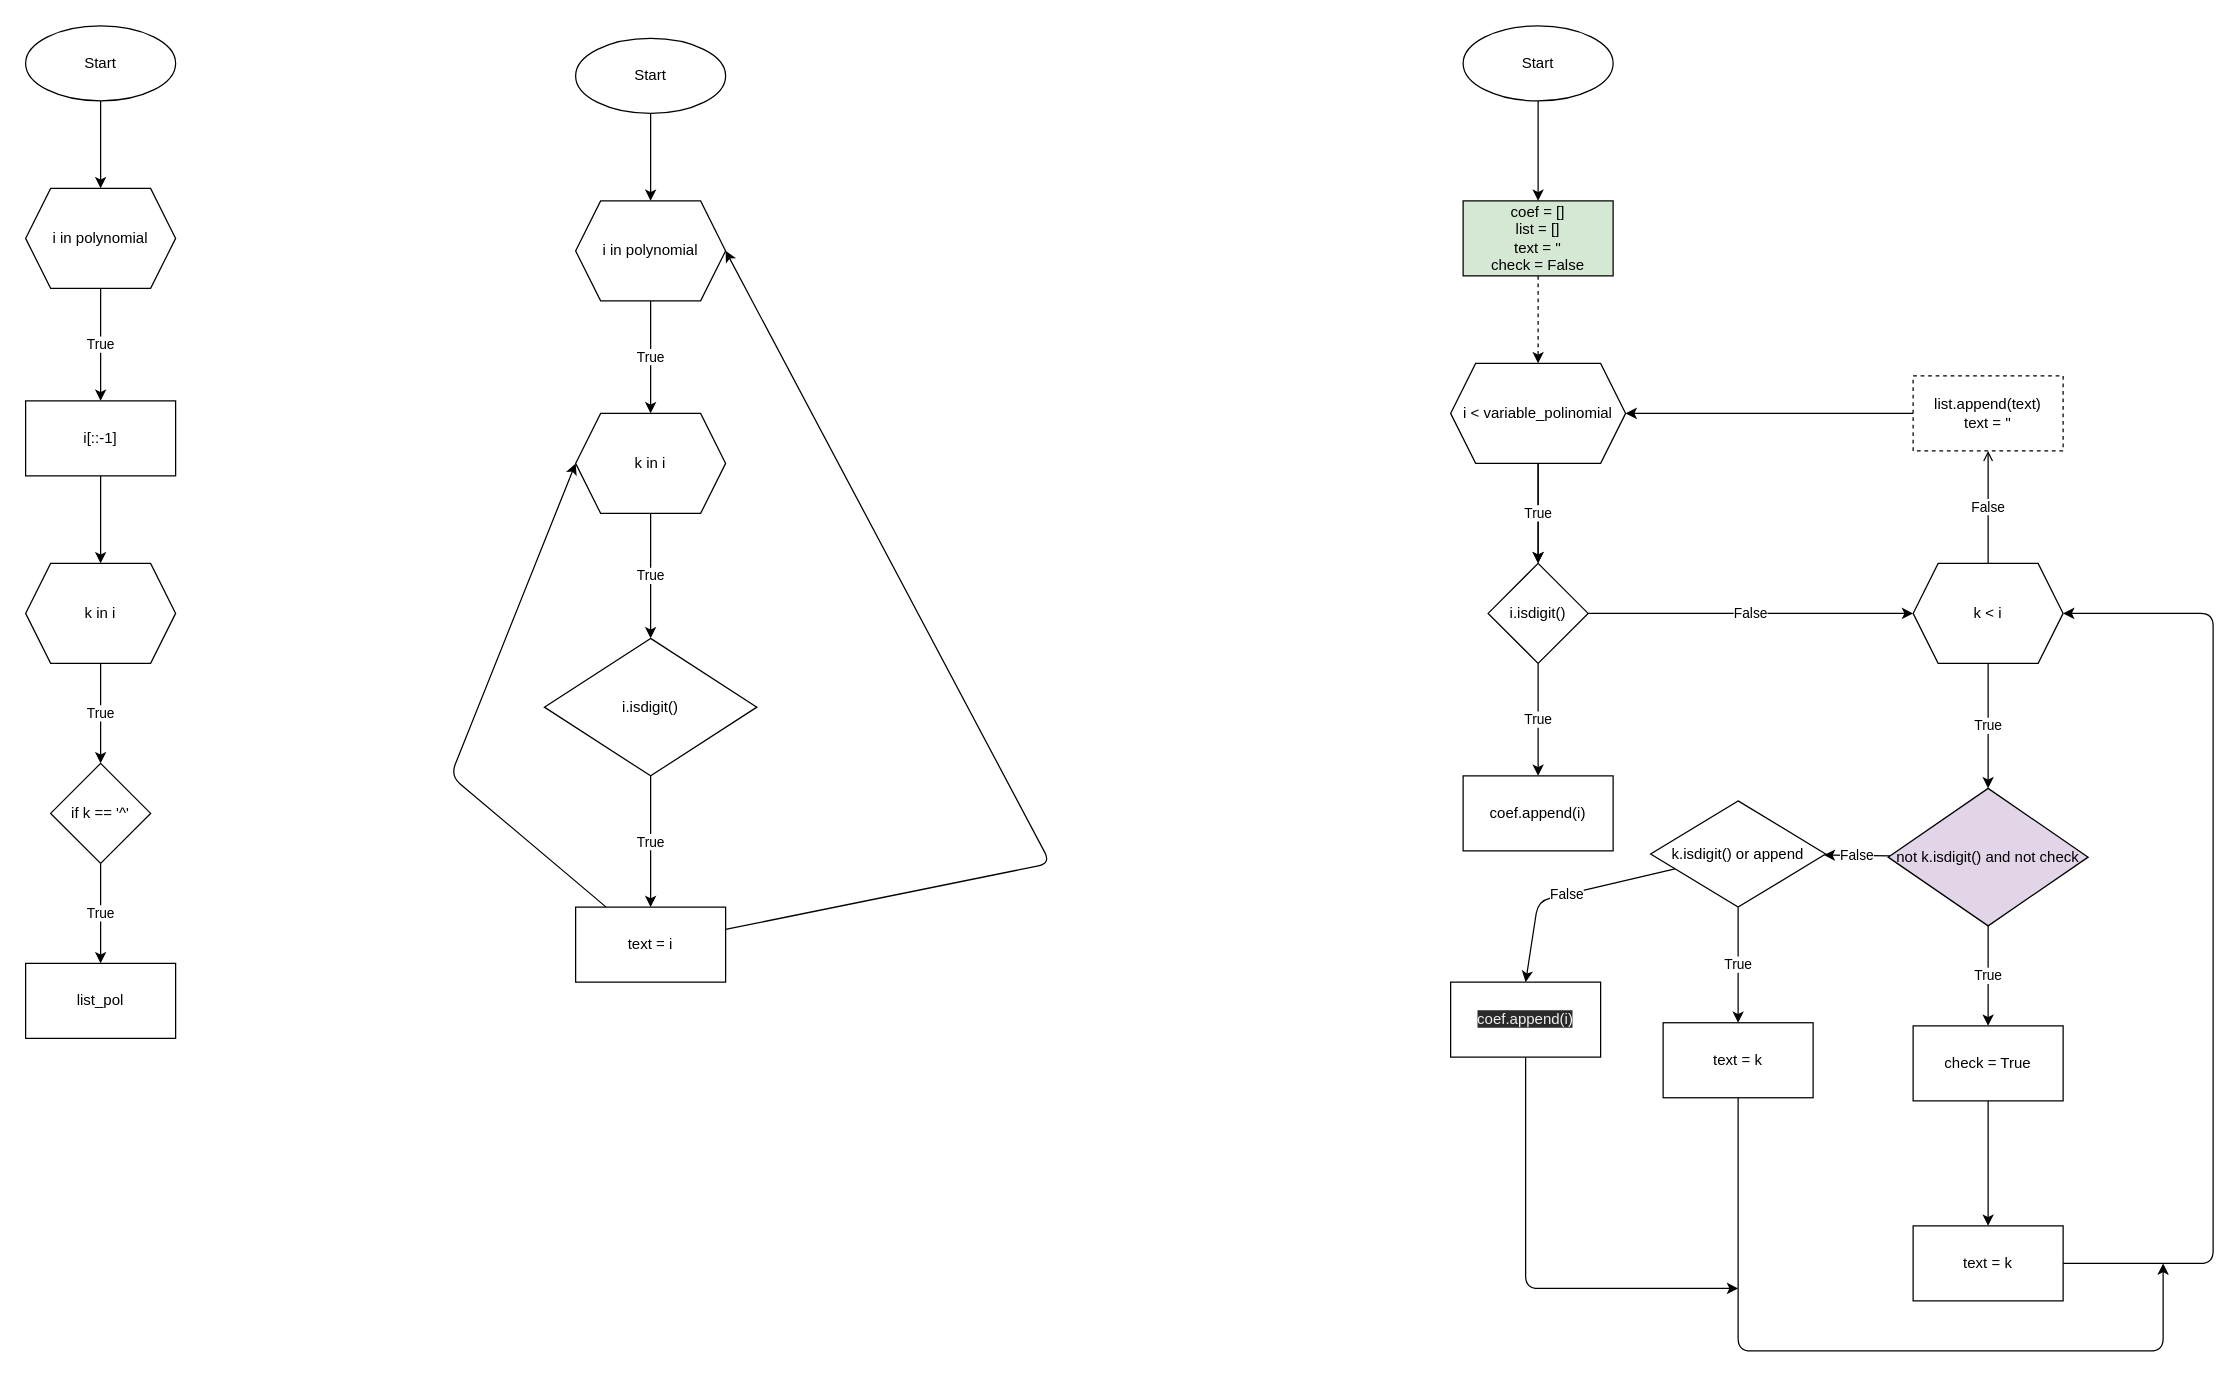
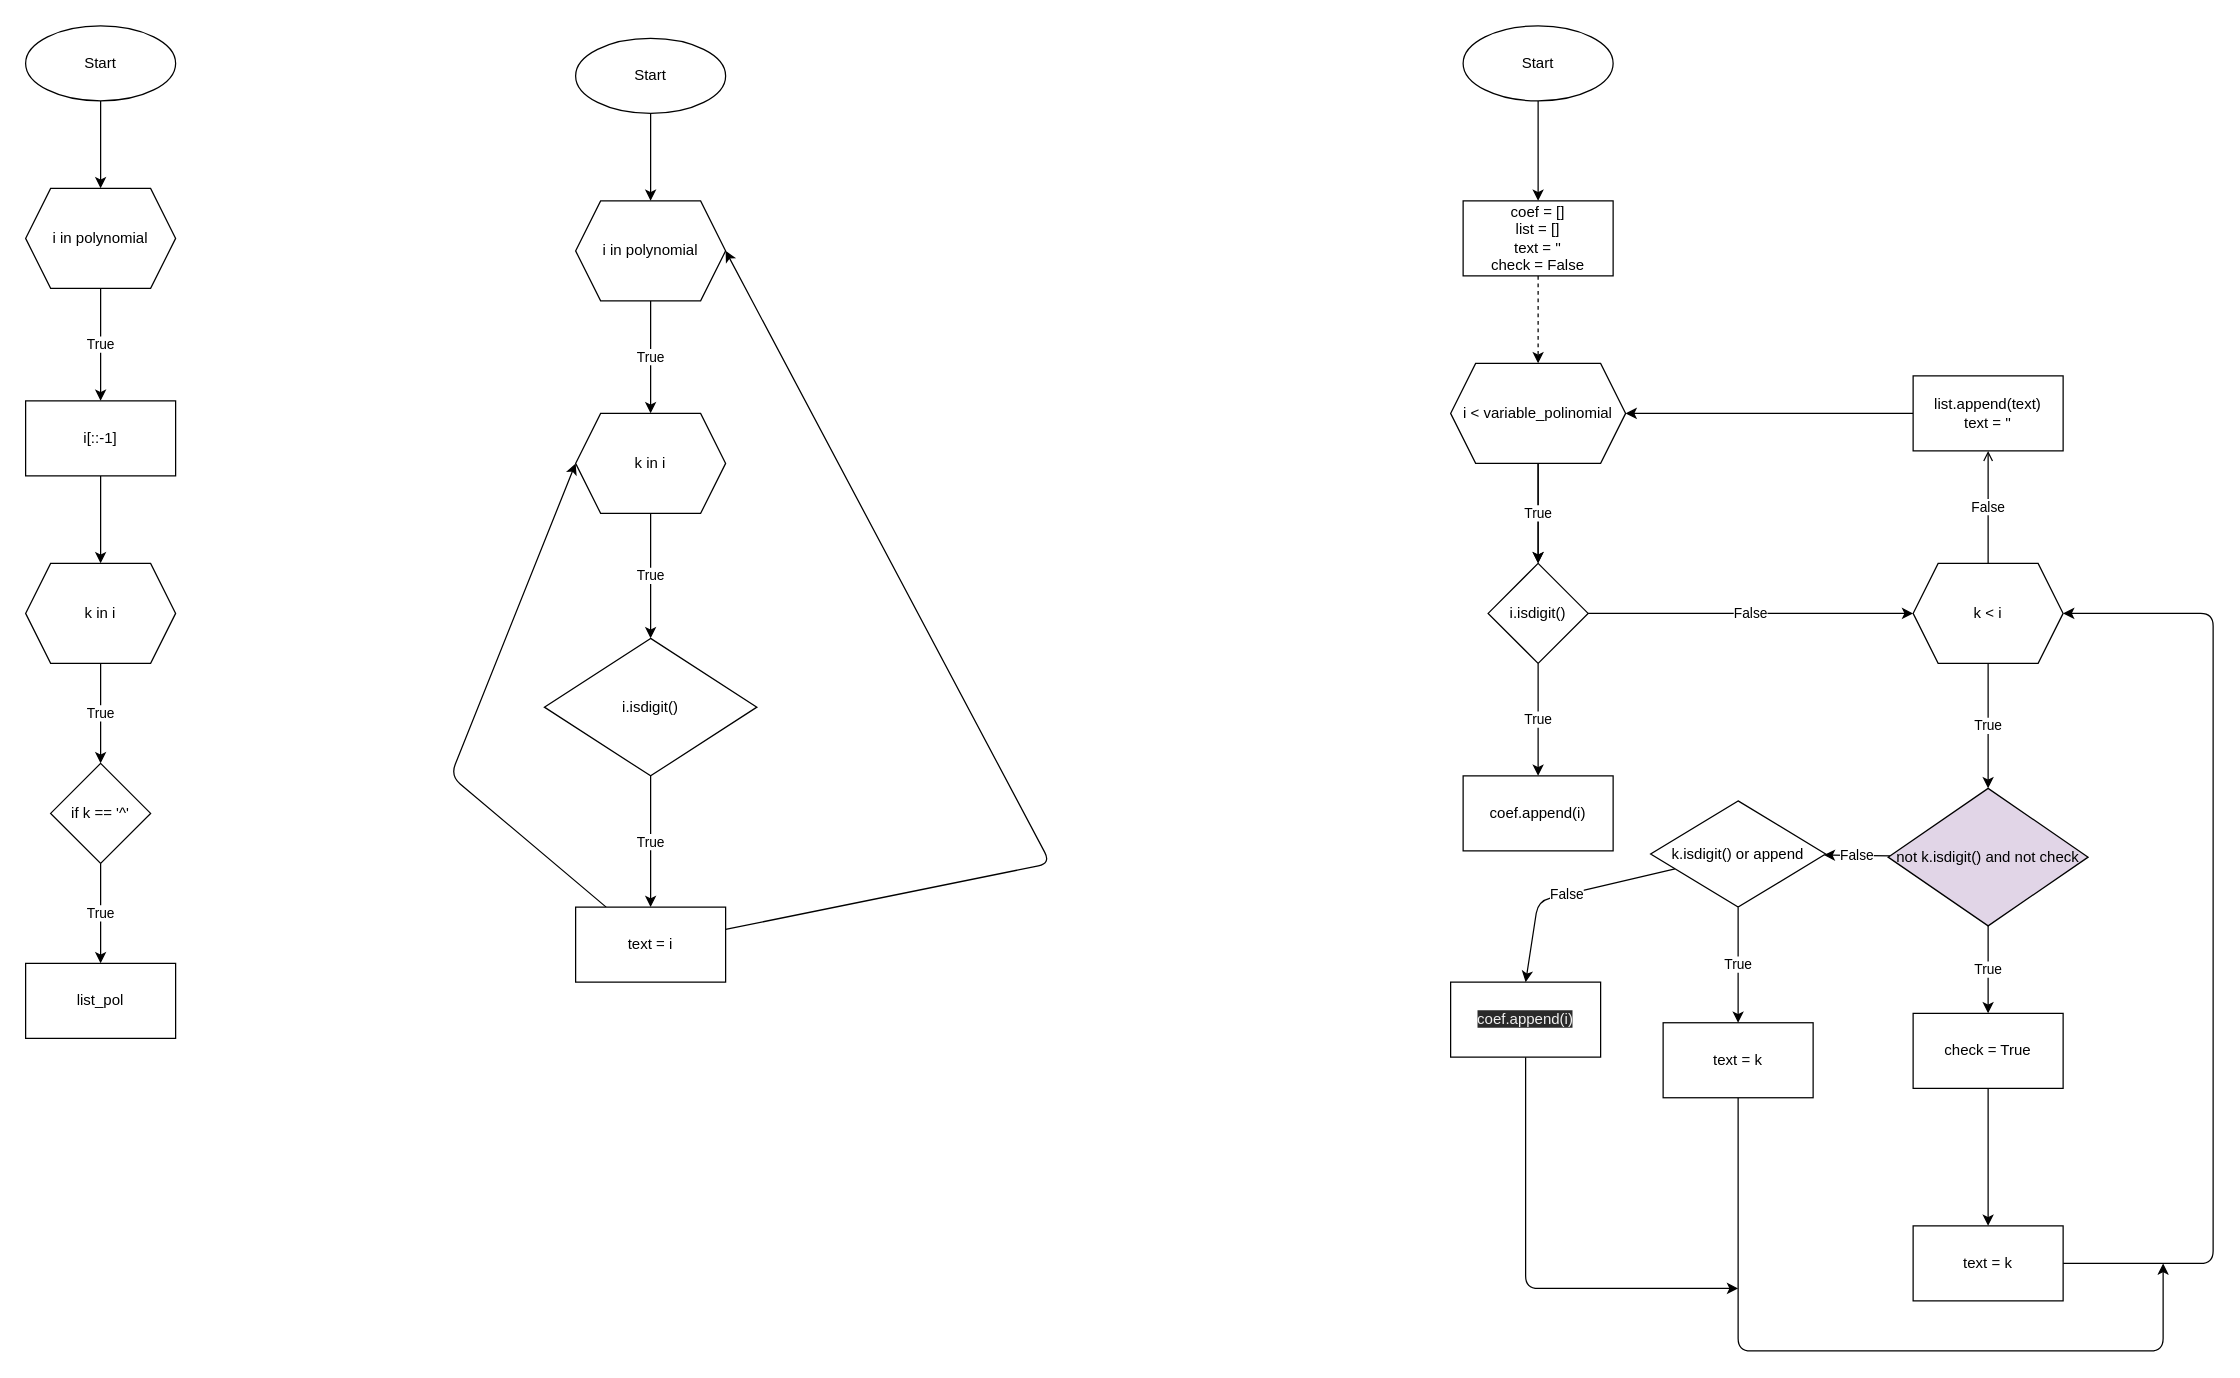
(1538, 238) -> (1538, 238)
(1988, 413) -> (1988, 413)
(1988, 1063) -> (1988, 1051)
